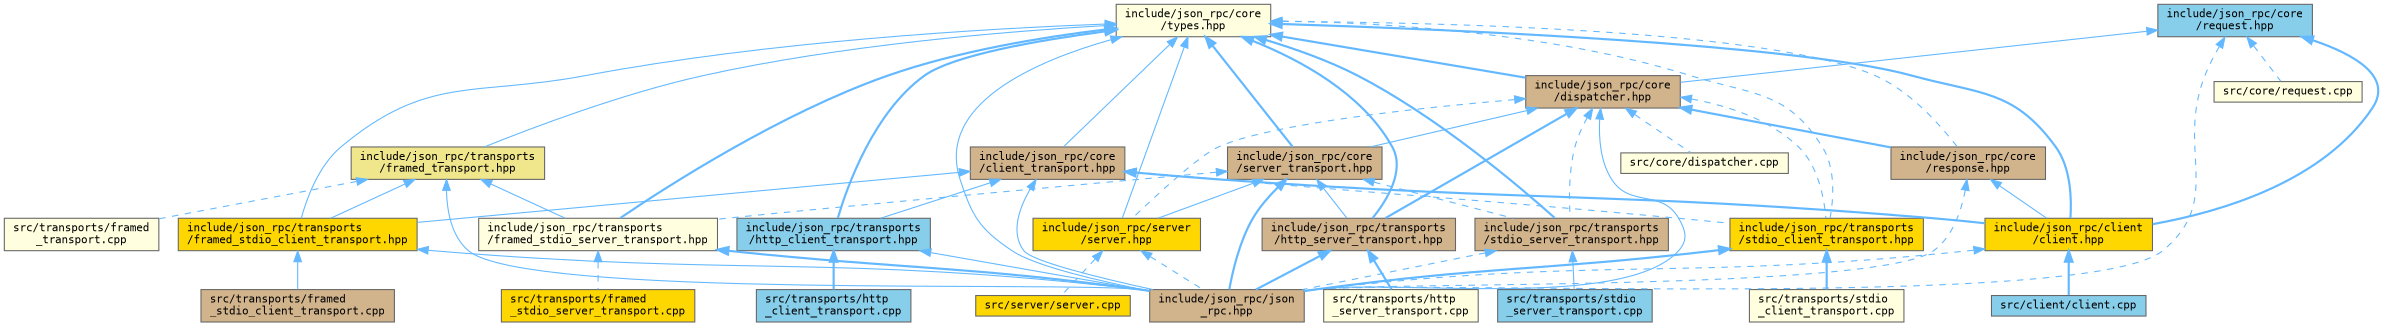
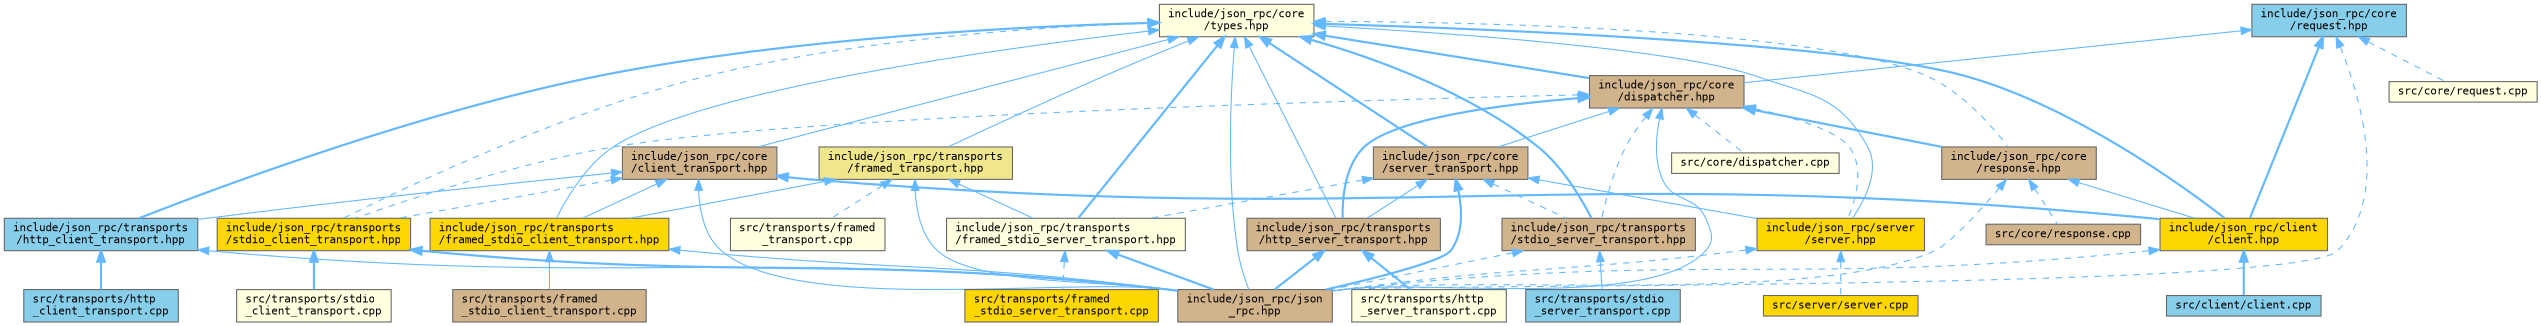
(1361, 107) -> (1293, 132)
none -> (2063, 234)
